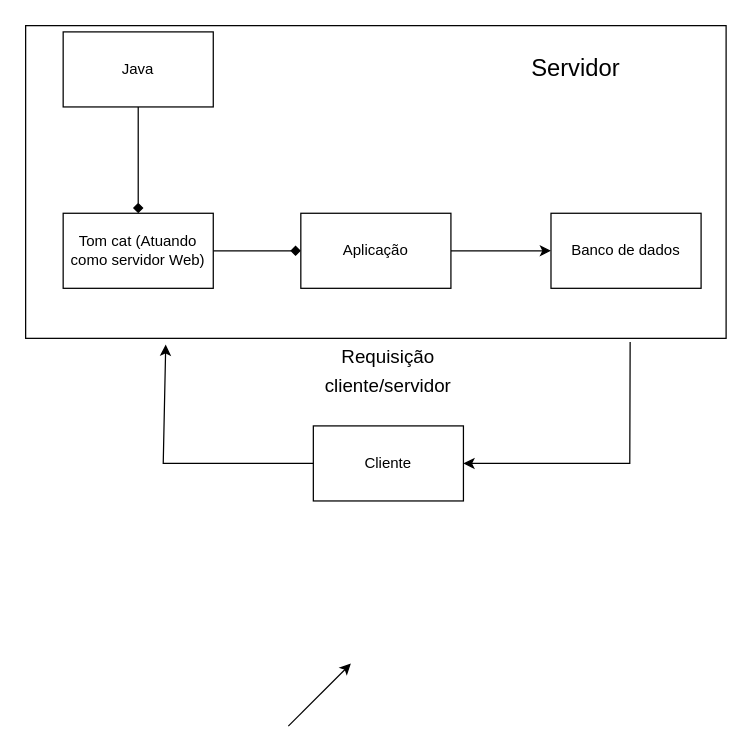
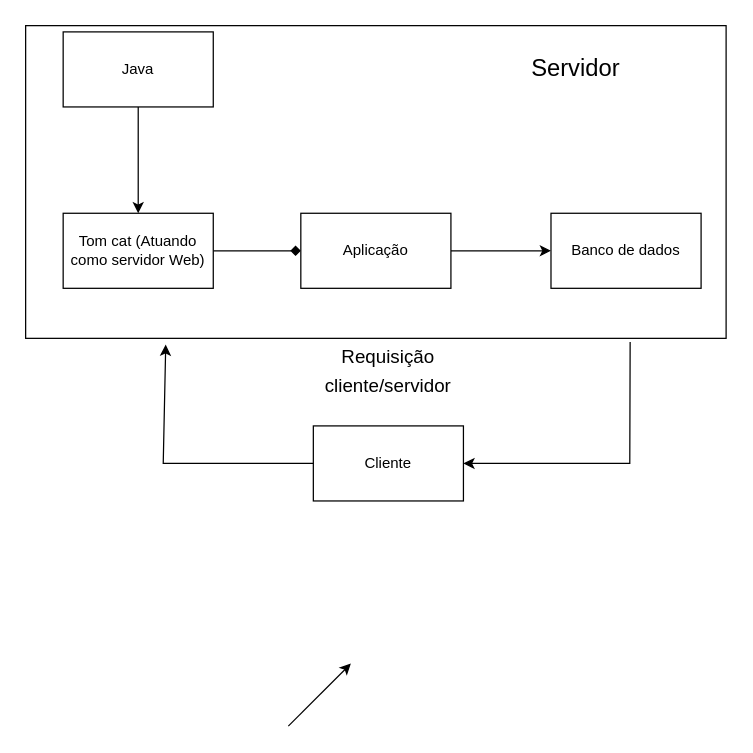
(138, 202) -> (138, 203)
